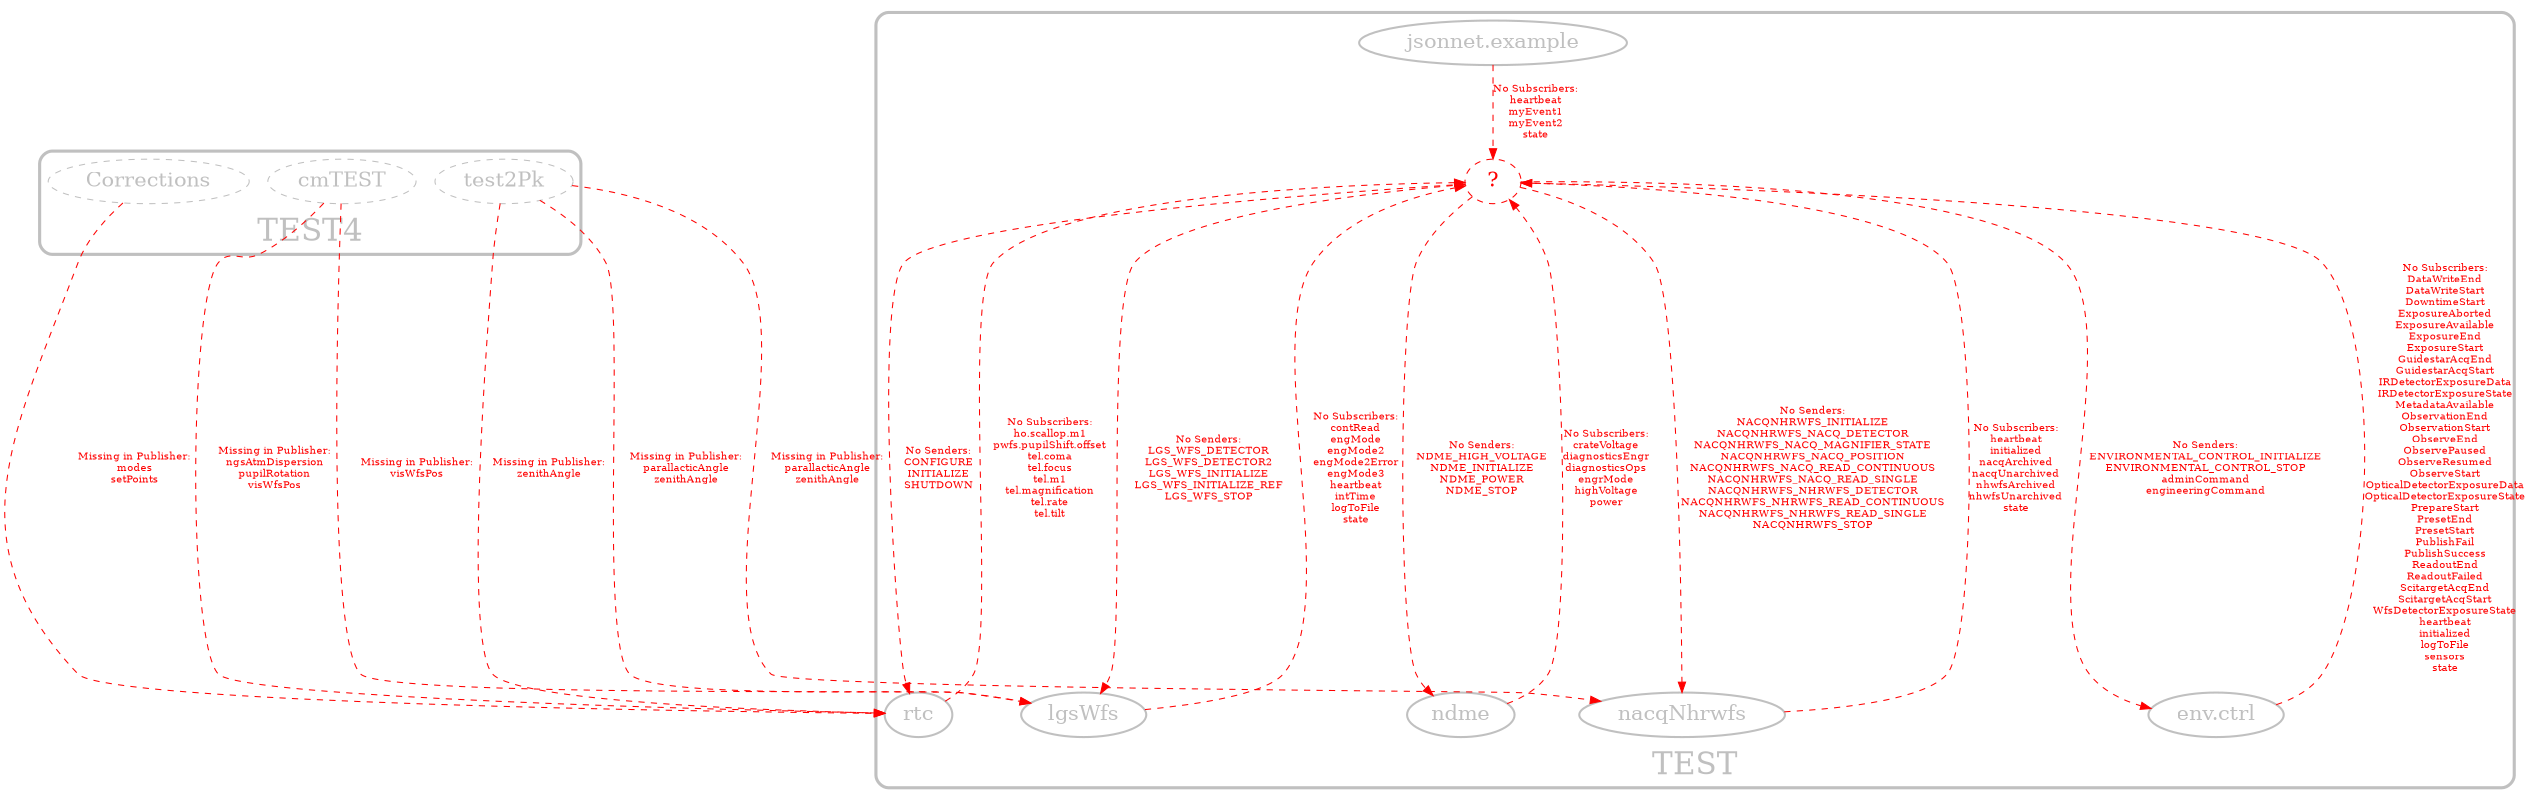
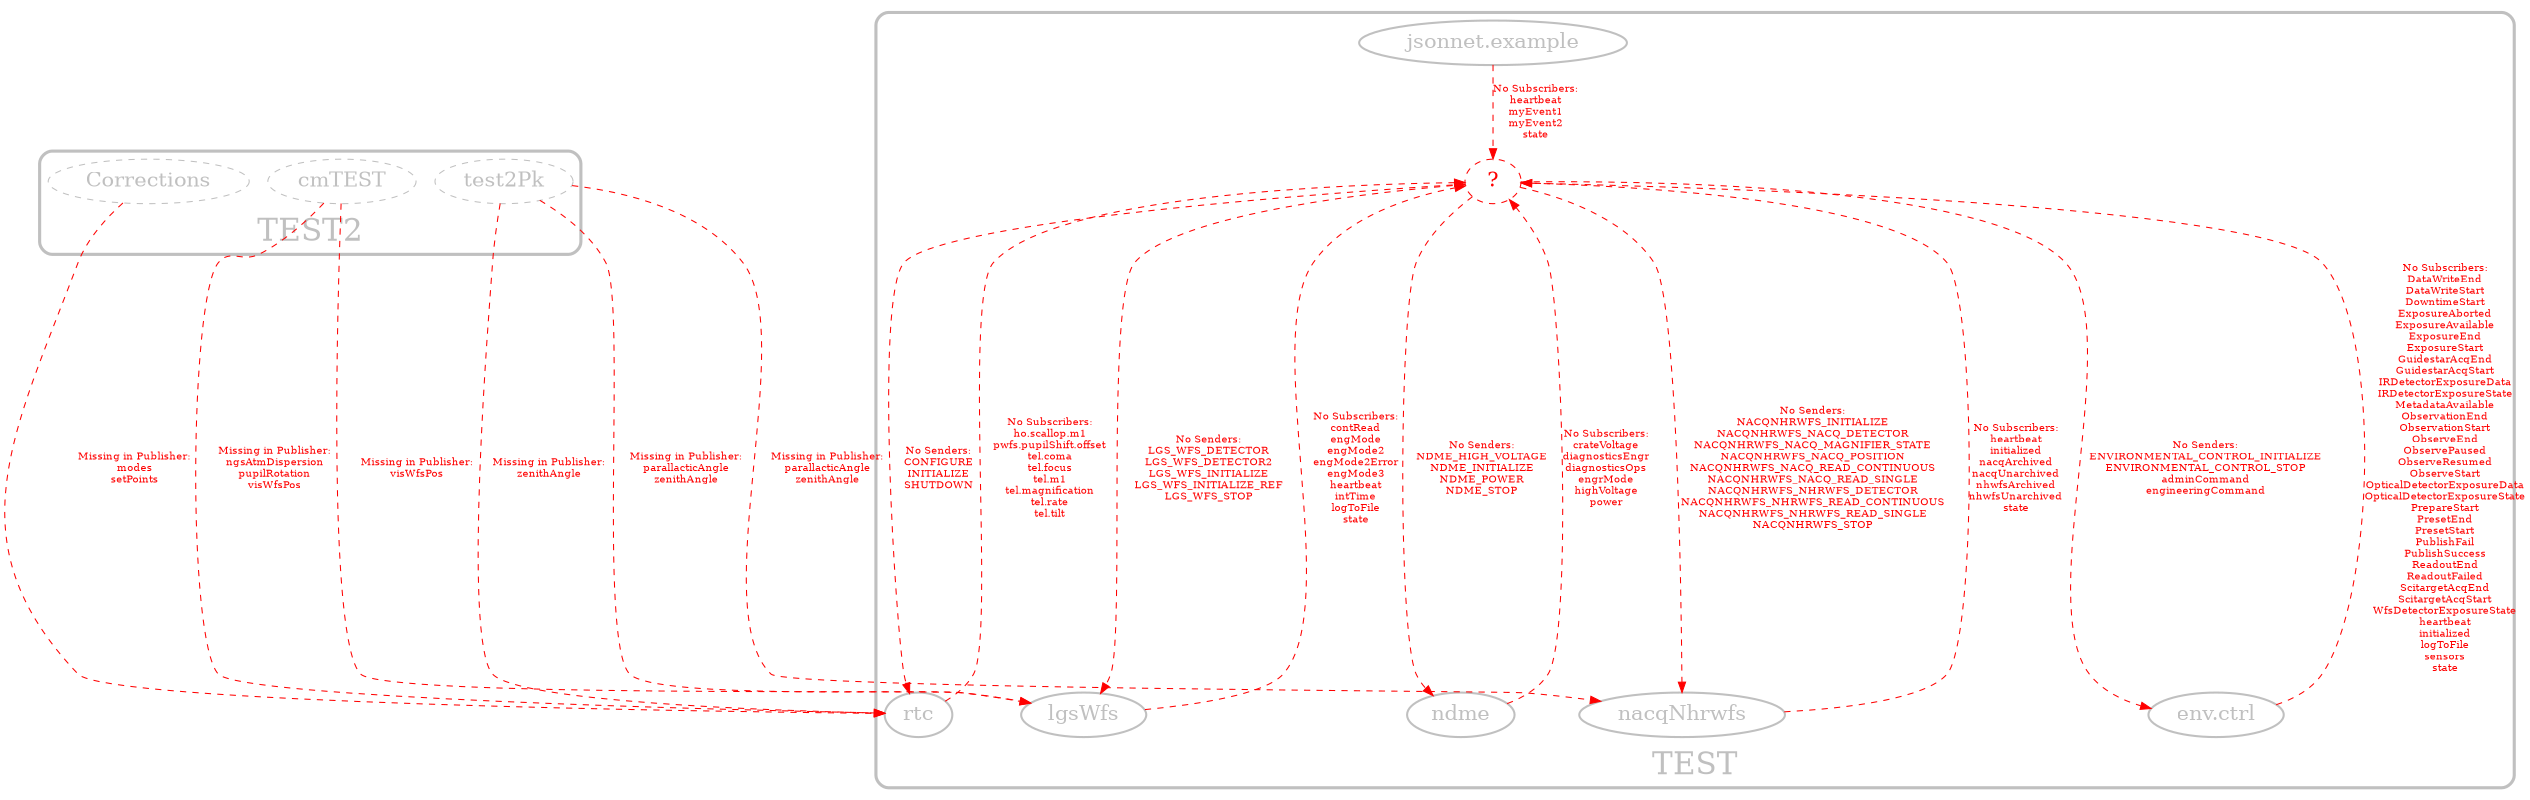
(310, 233) -> (310, 233)
